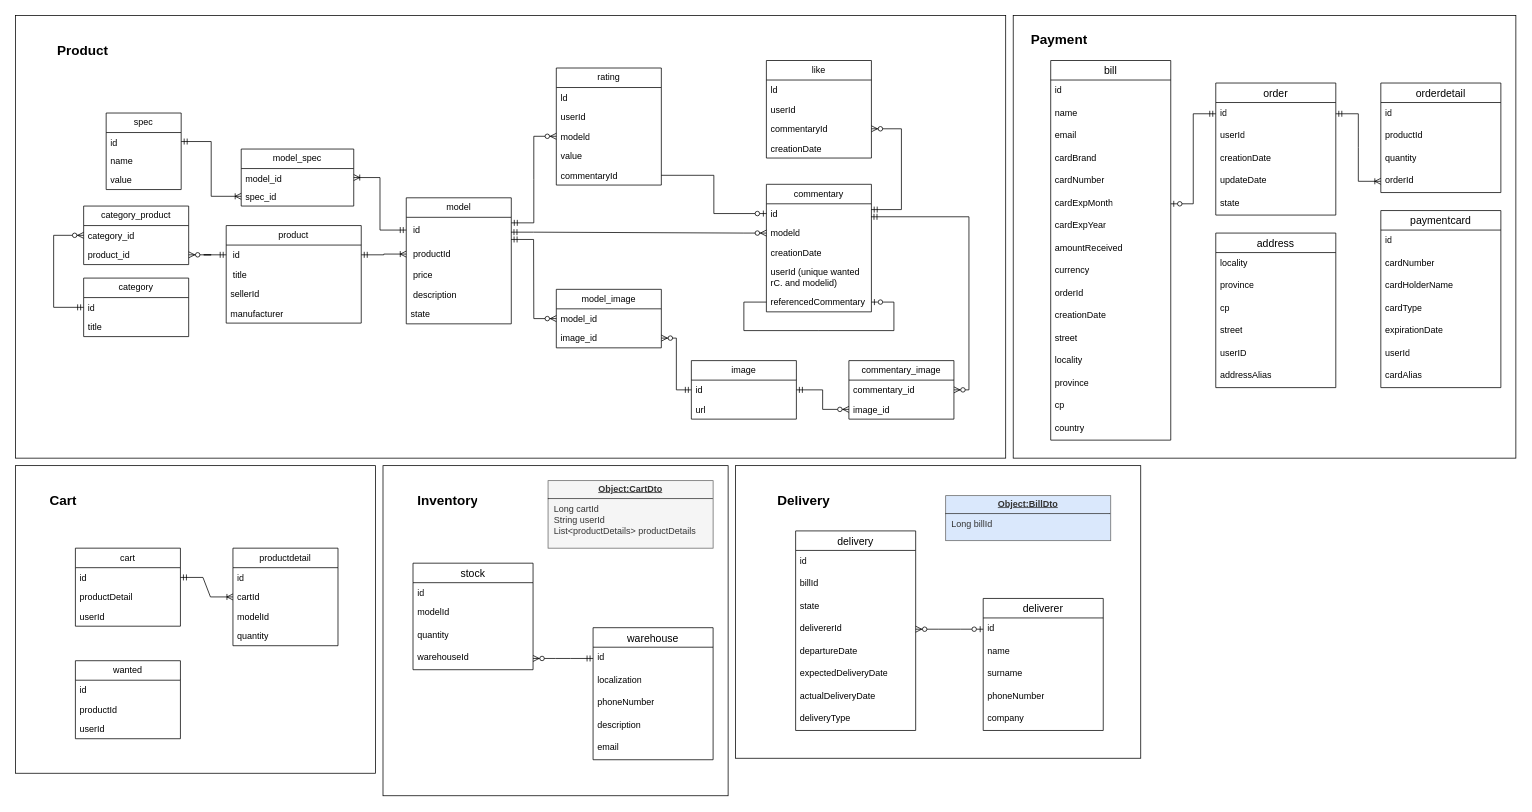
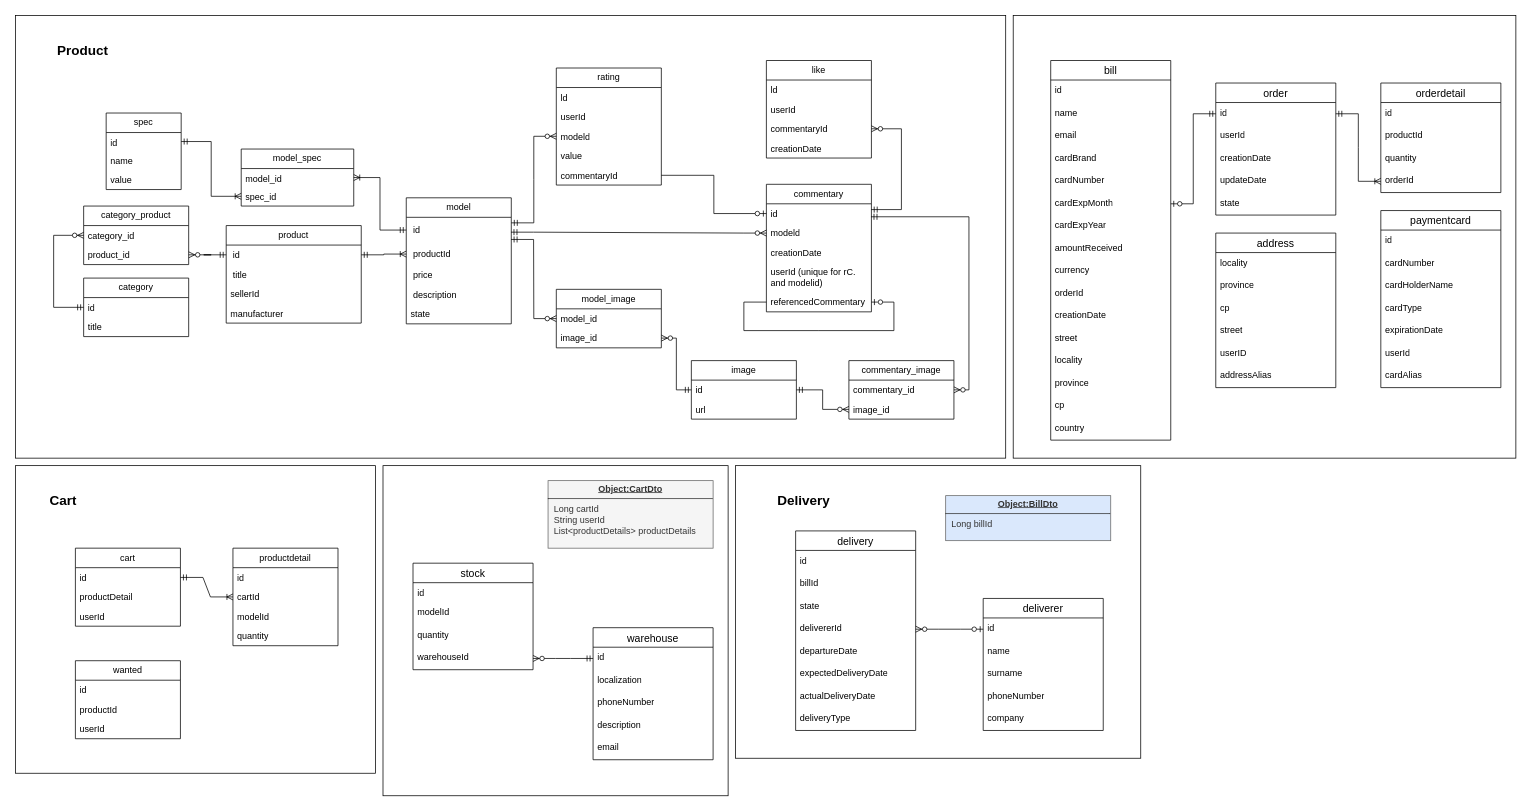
(1060, 42) -> none
(819, 278) -> (819, 278)
(447, 503) -> none
